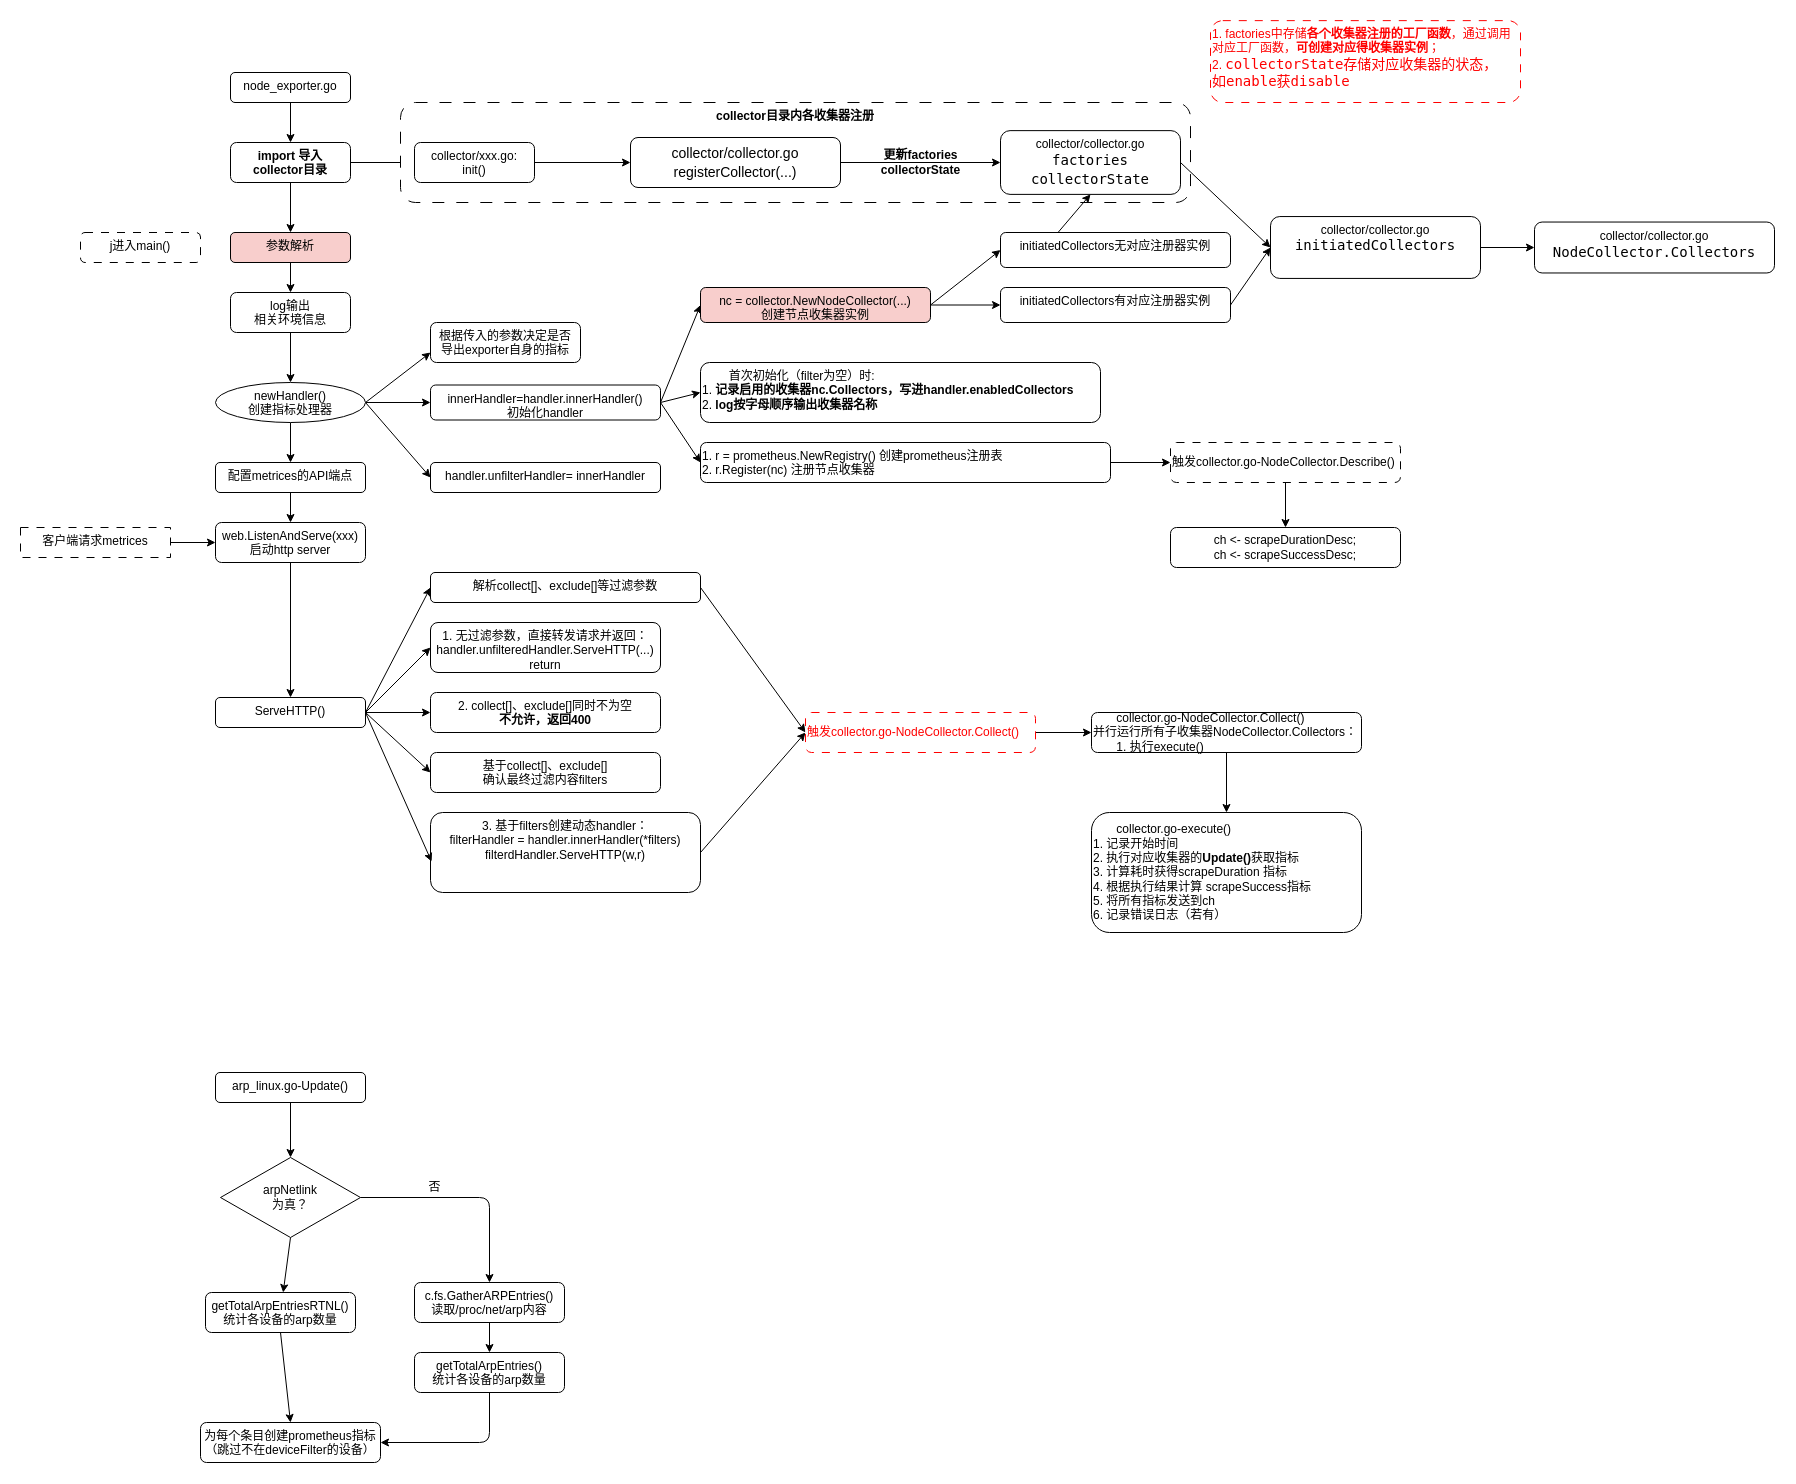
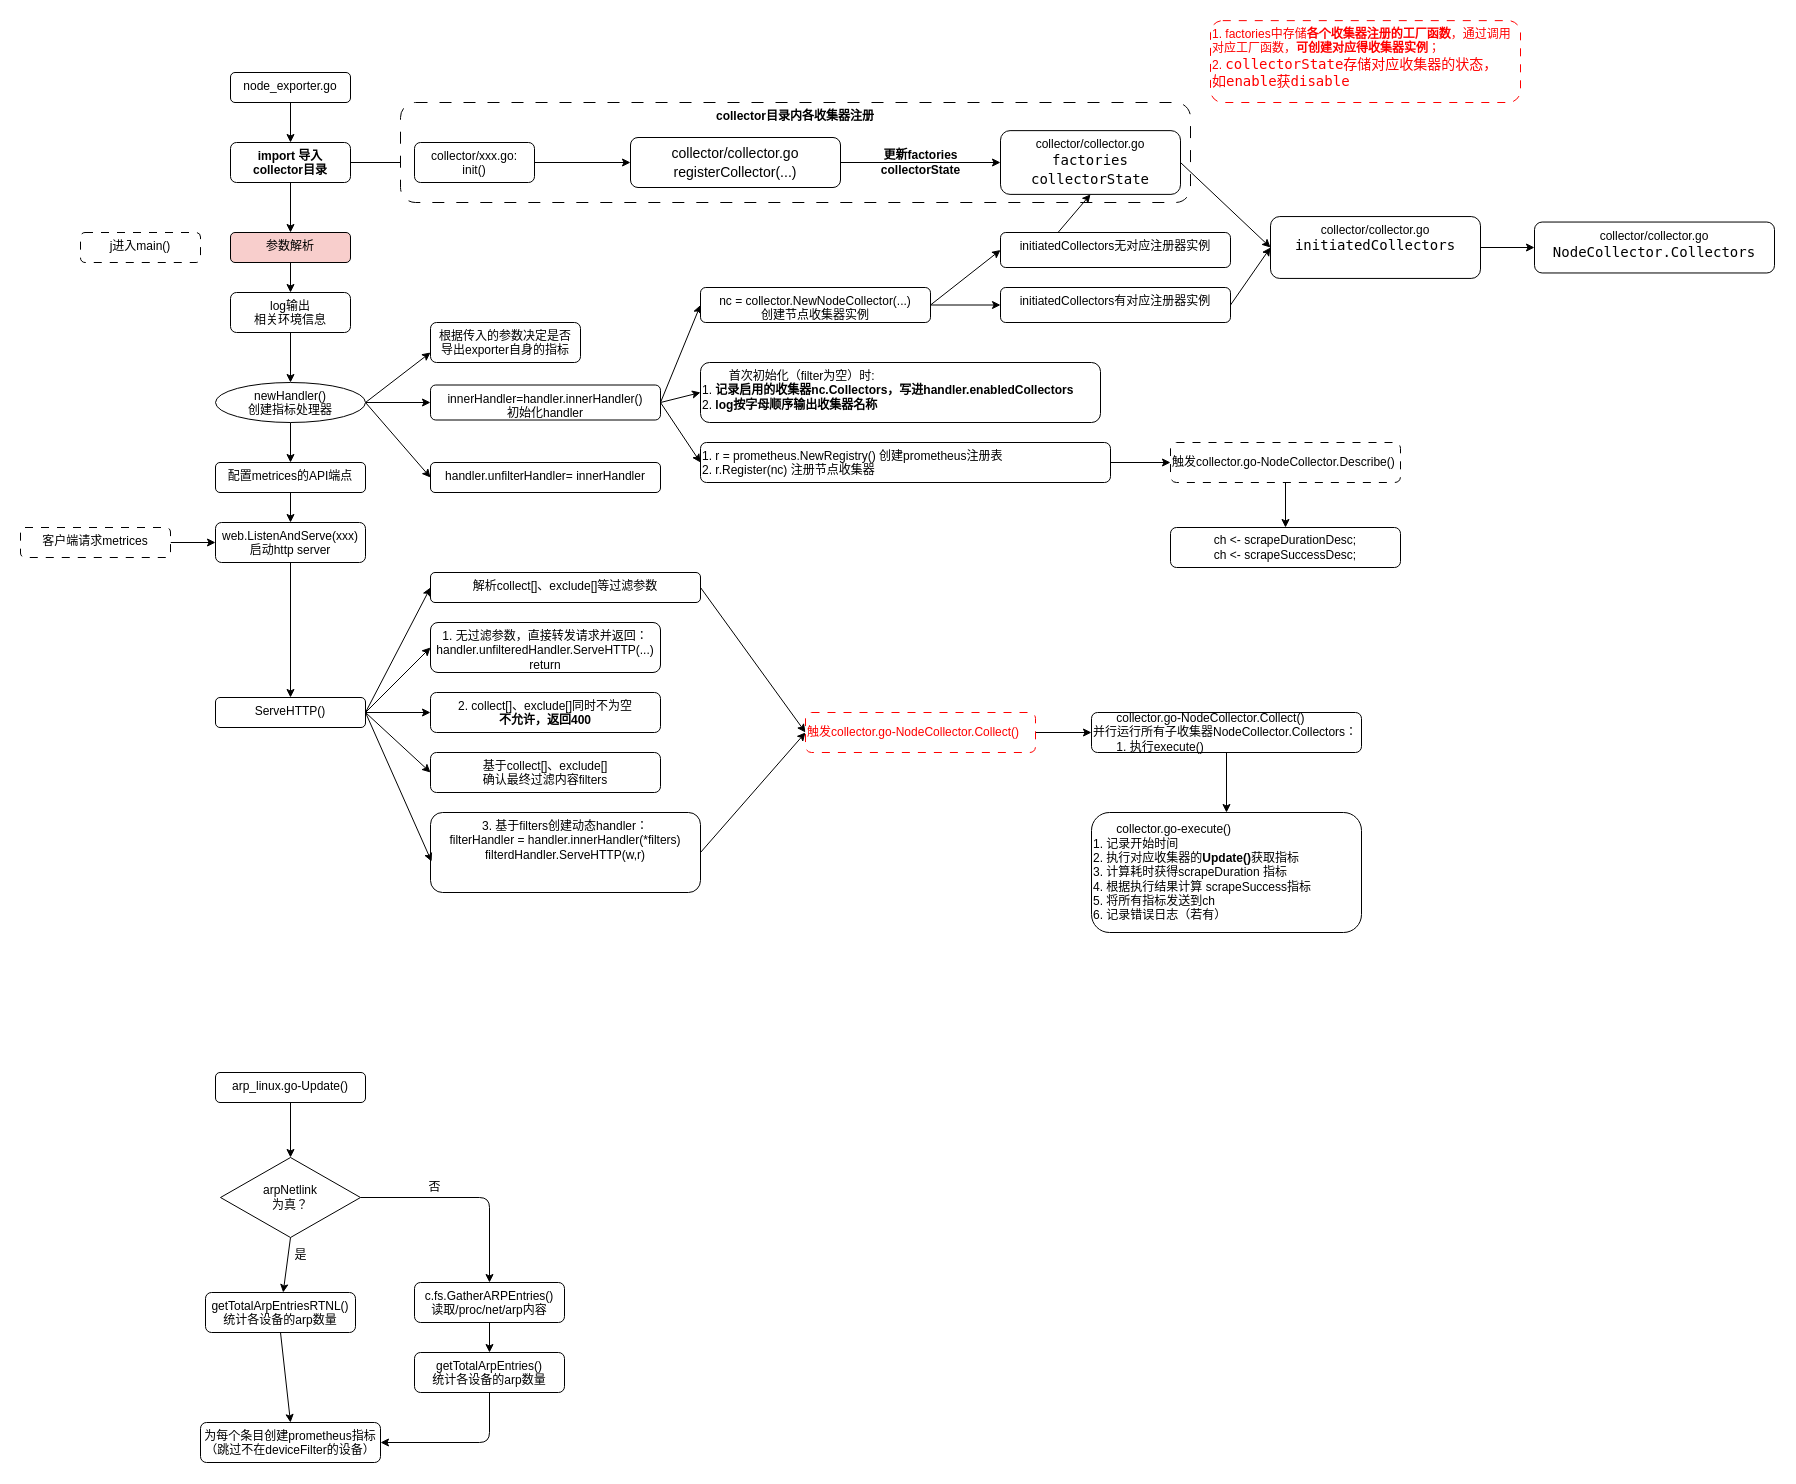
(816, 305) -> (816, 305)
(96, 543) -> (96, 543)
none -> (301, 1256)
